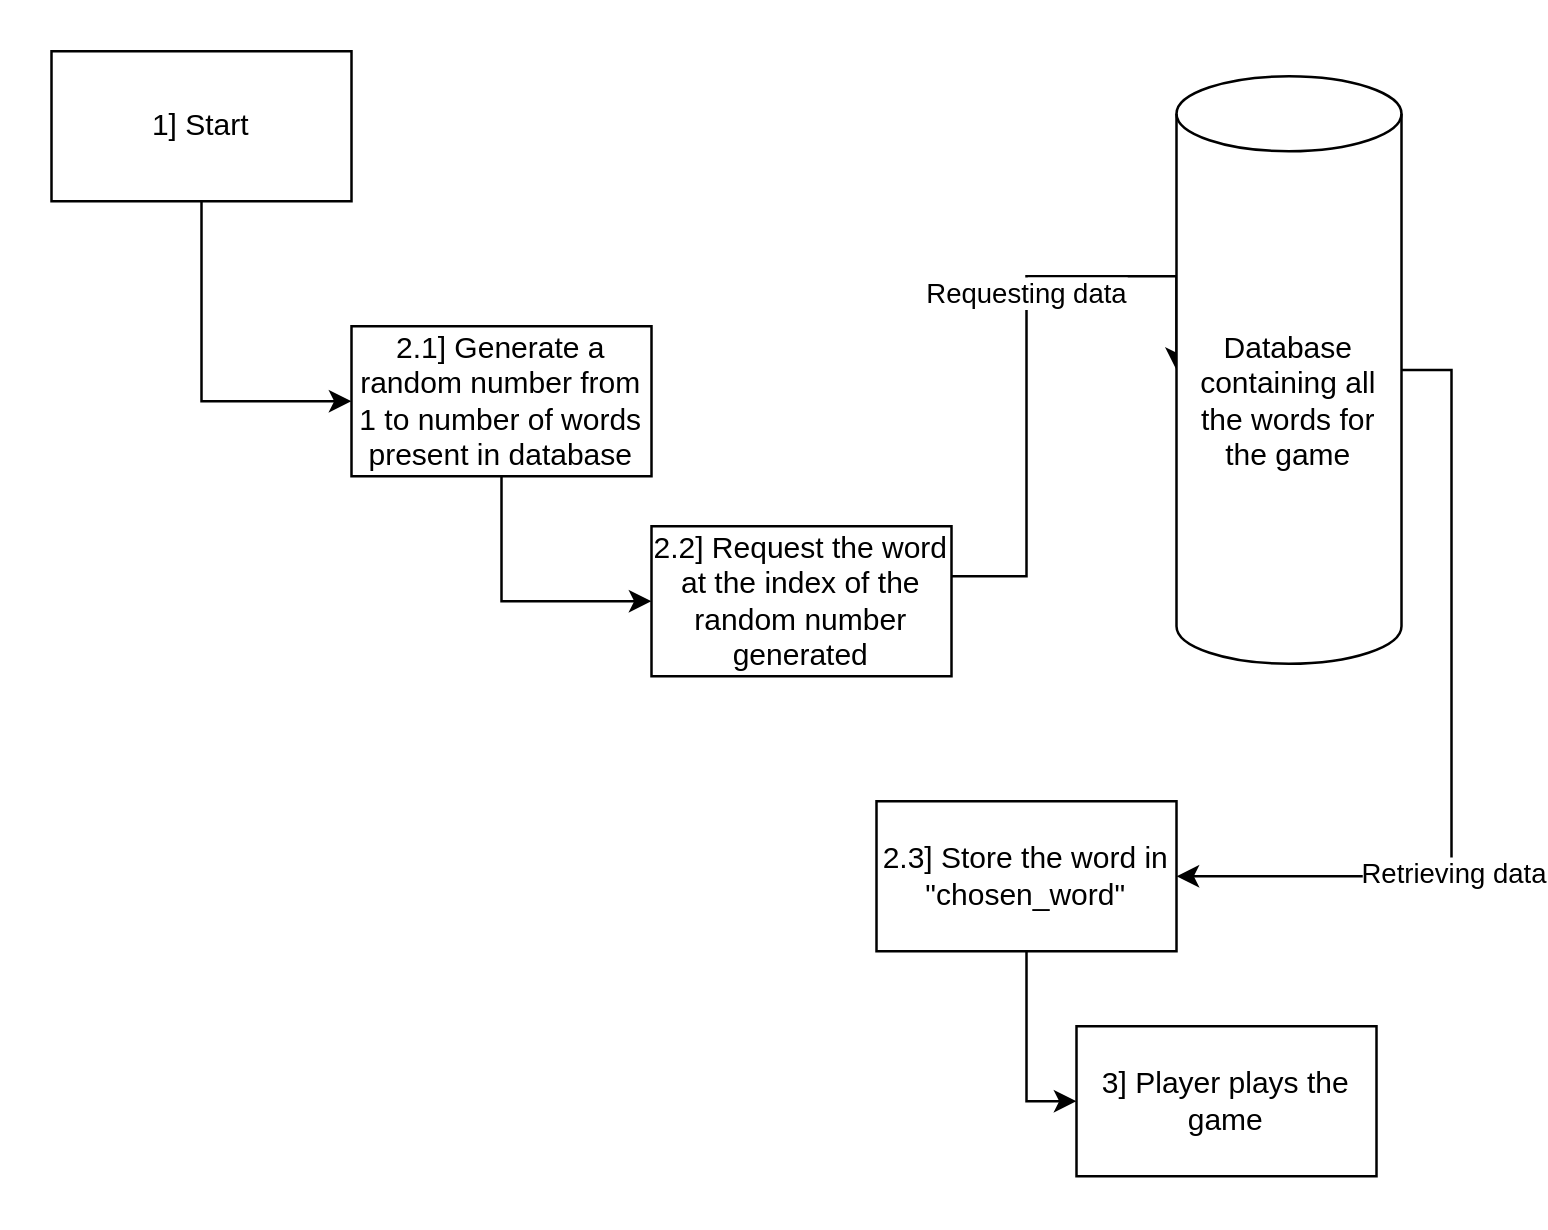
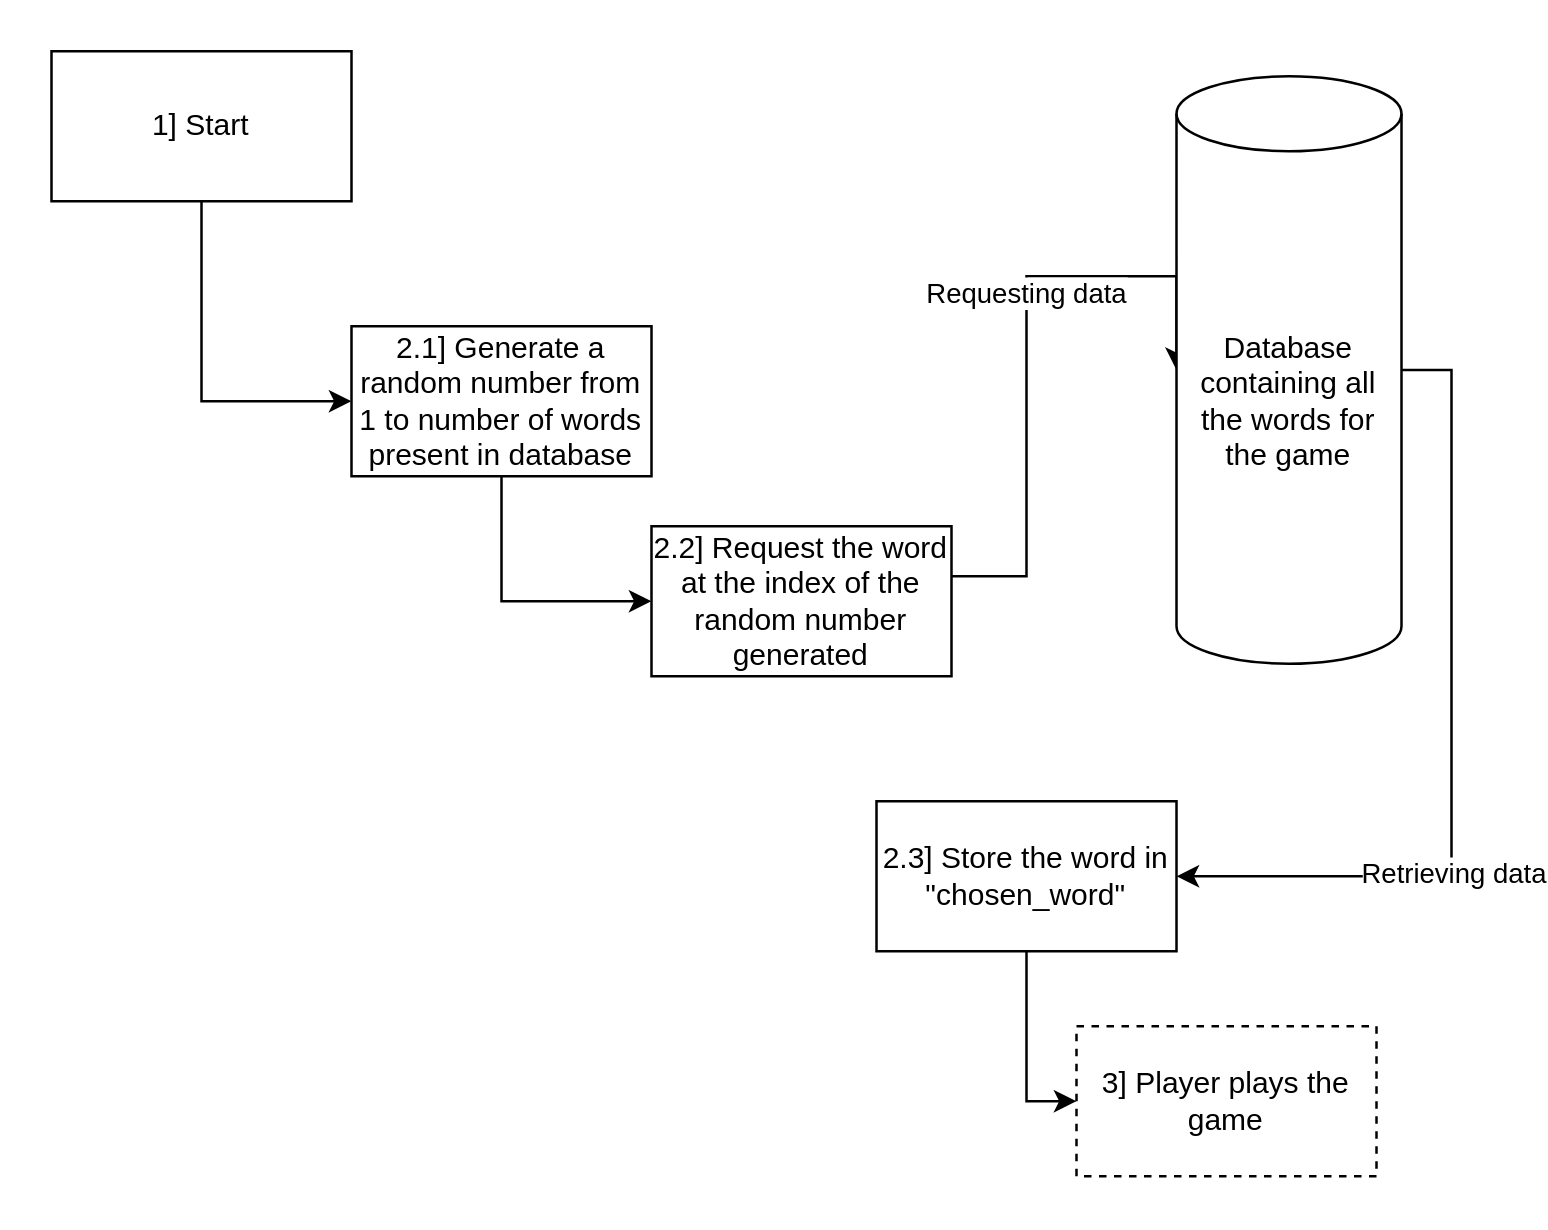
(1226, 1101) -> (1226, 1101)
